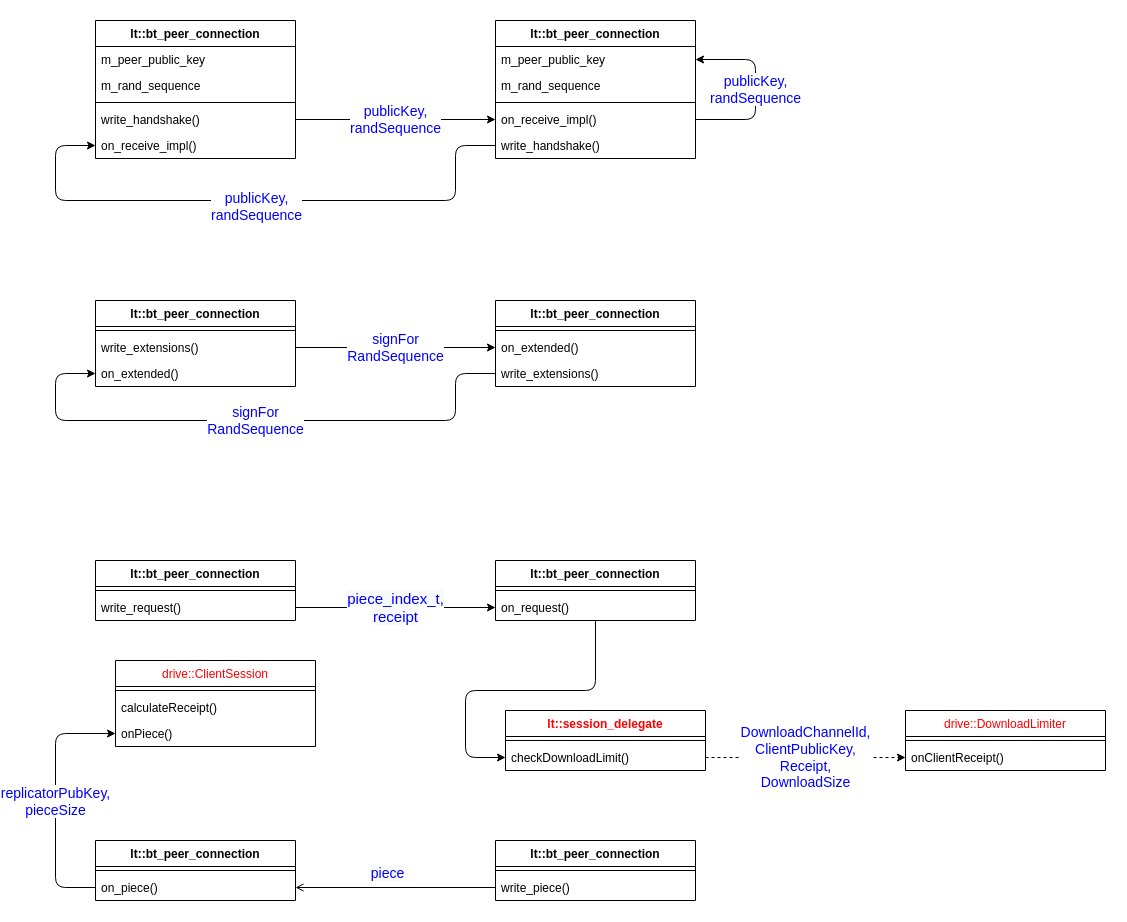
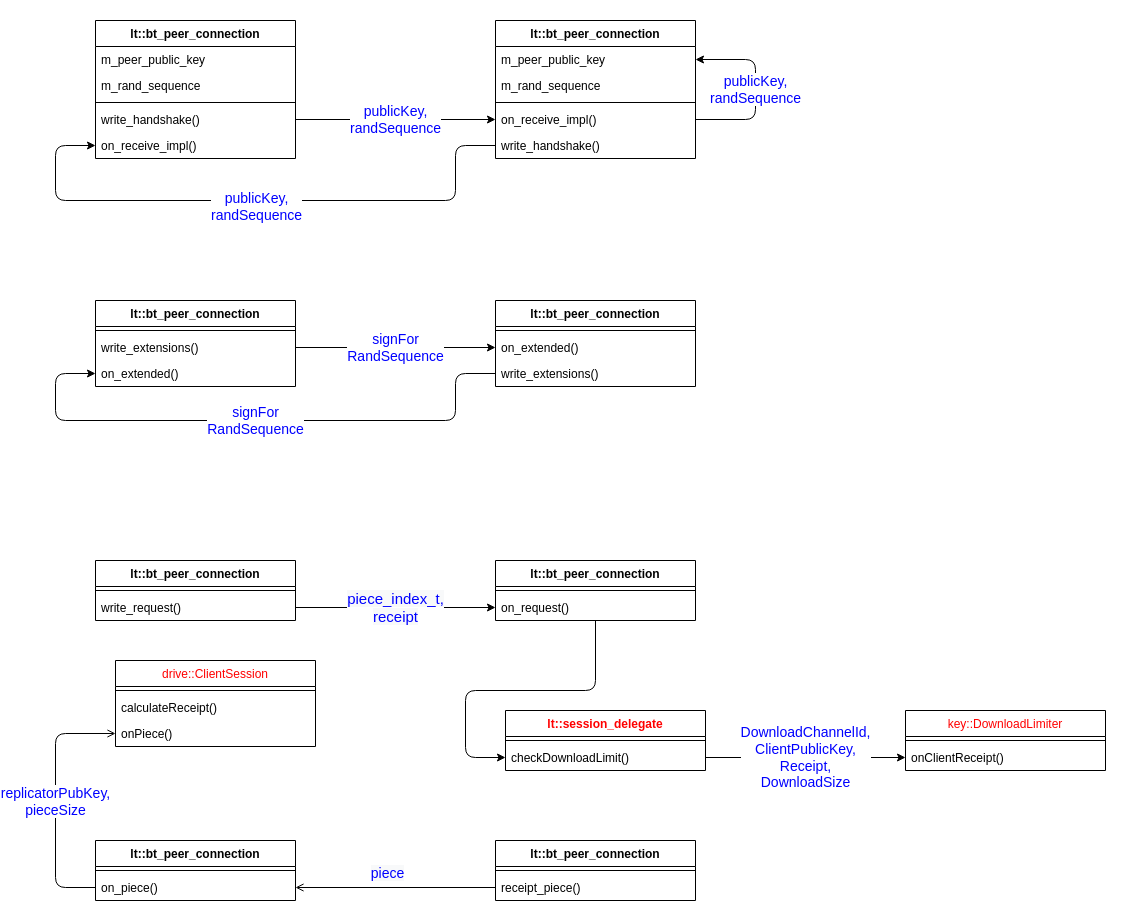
(1005, 724) -> (1005, 724)
(107, 734) -> (108, 734)
(724, 758) -> (724, 758)
(542, 888) -> (548, 888)
